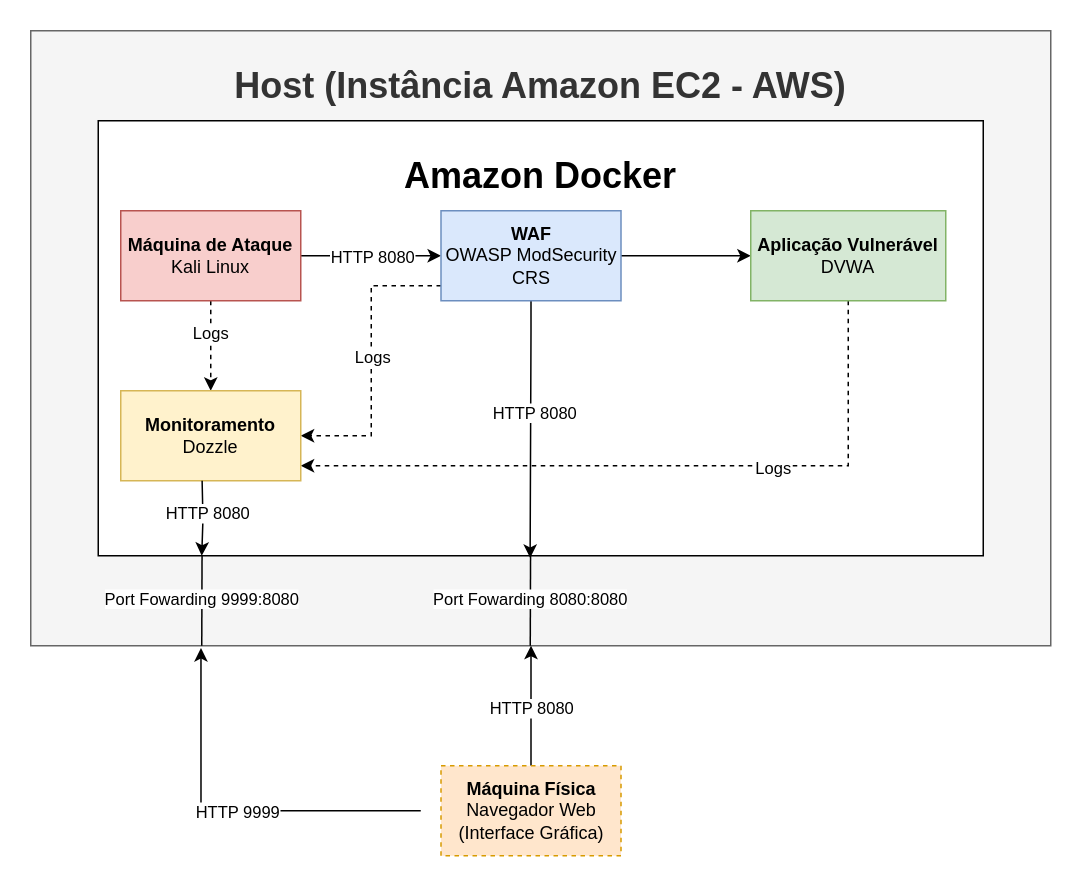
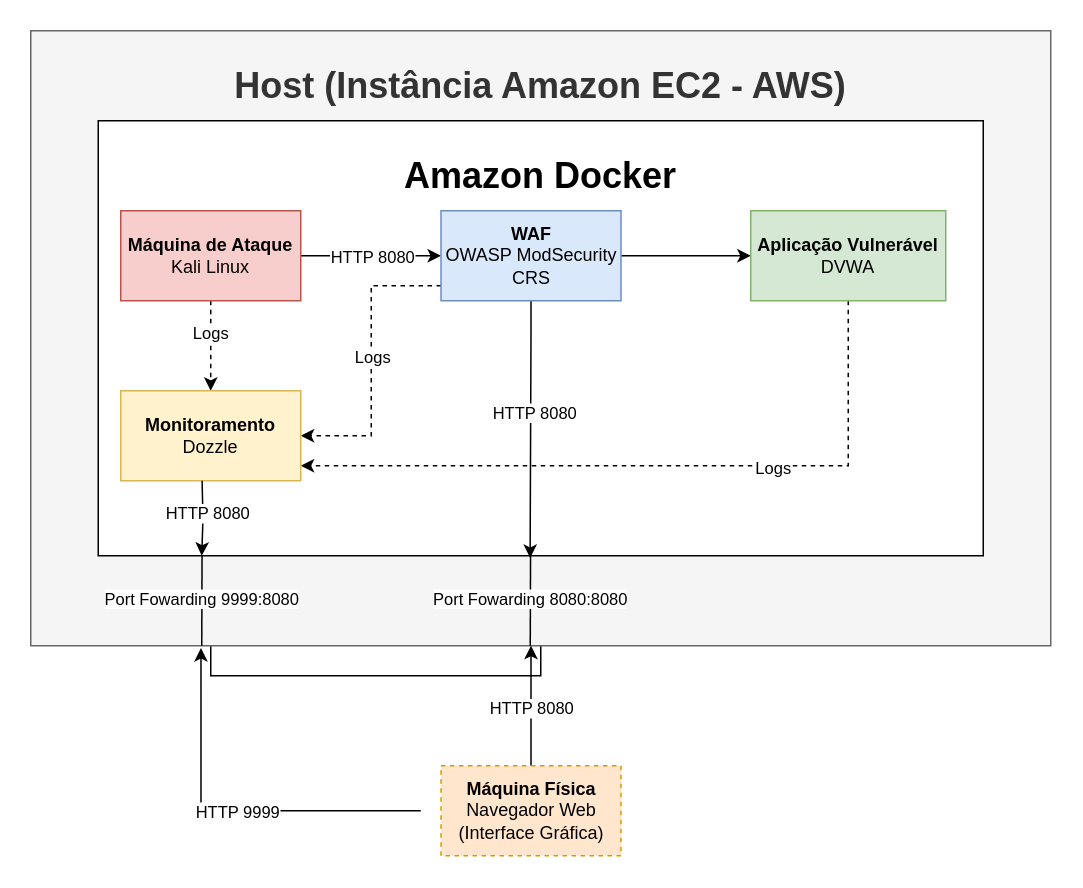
(541, 646) -> (376, 676)
